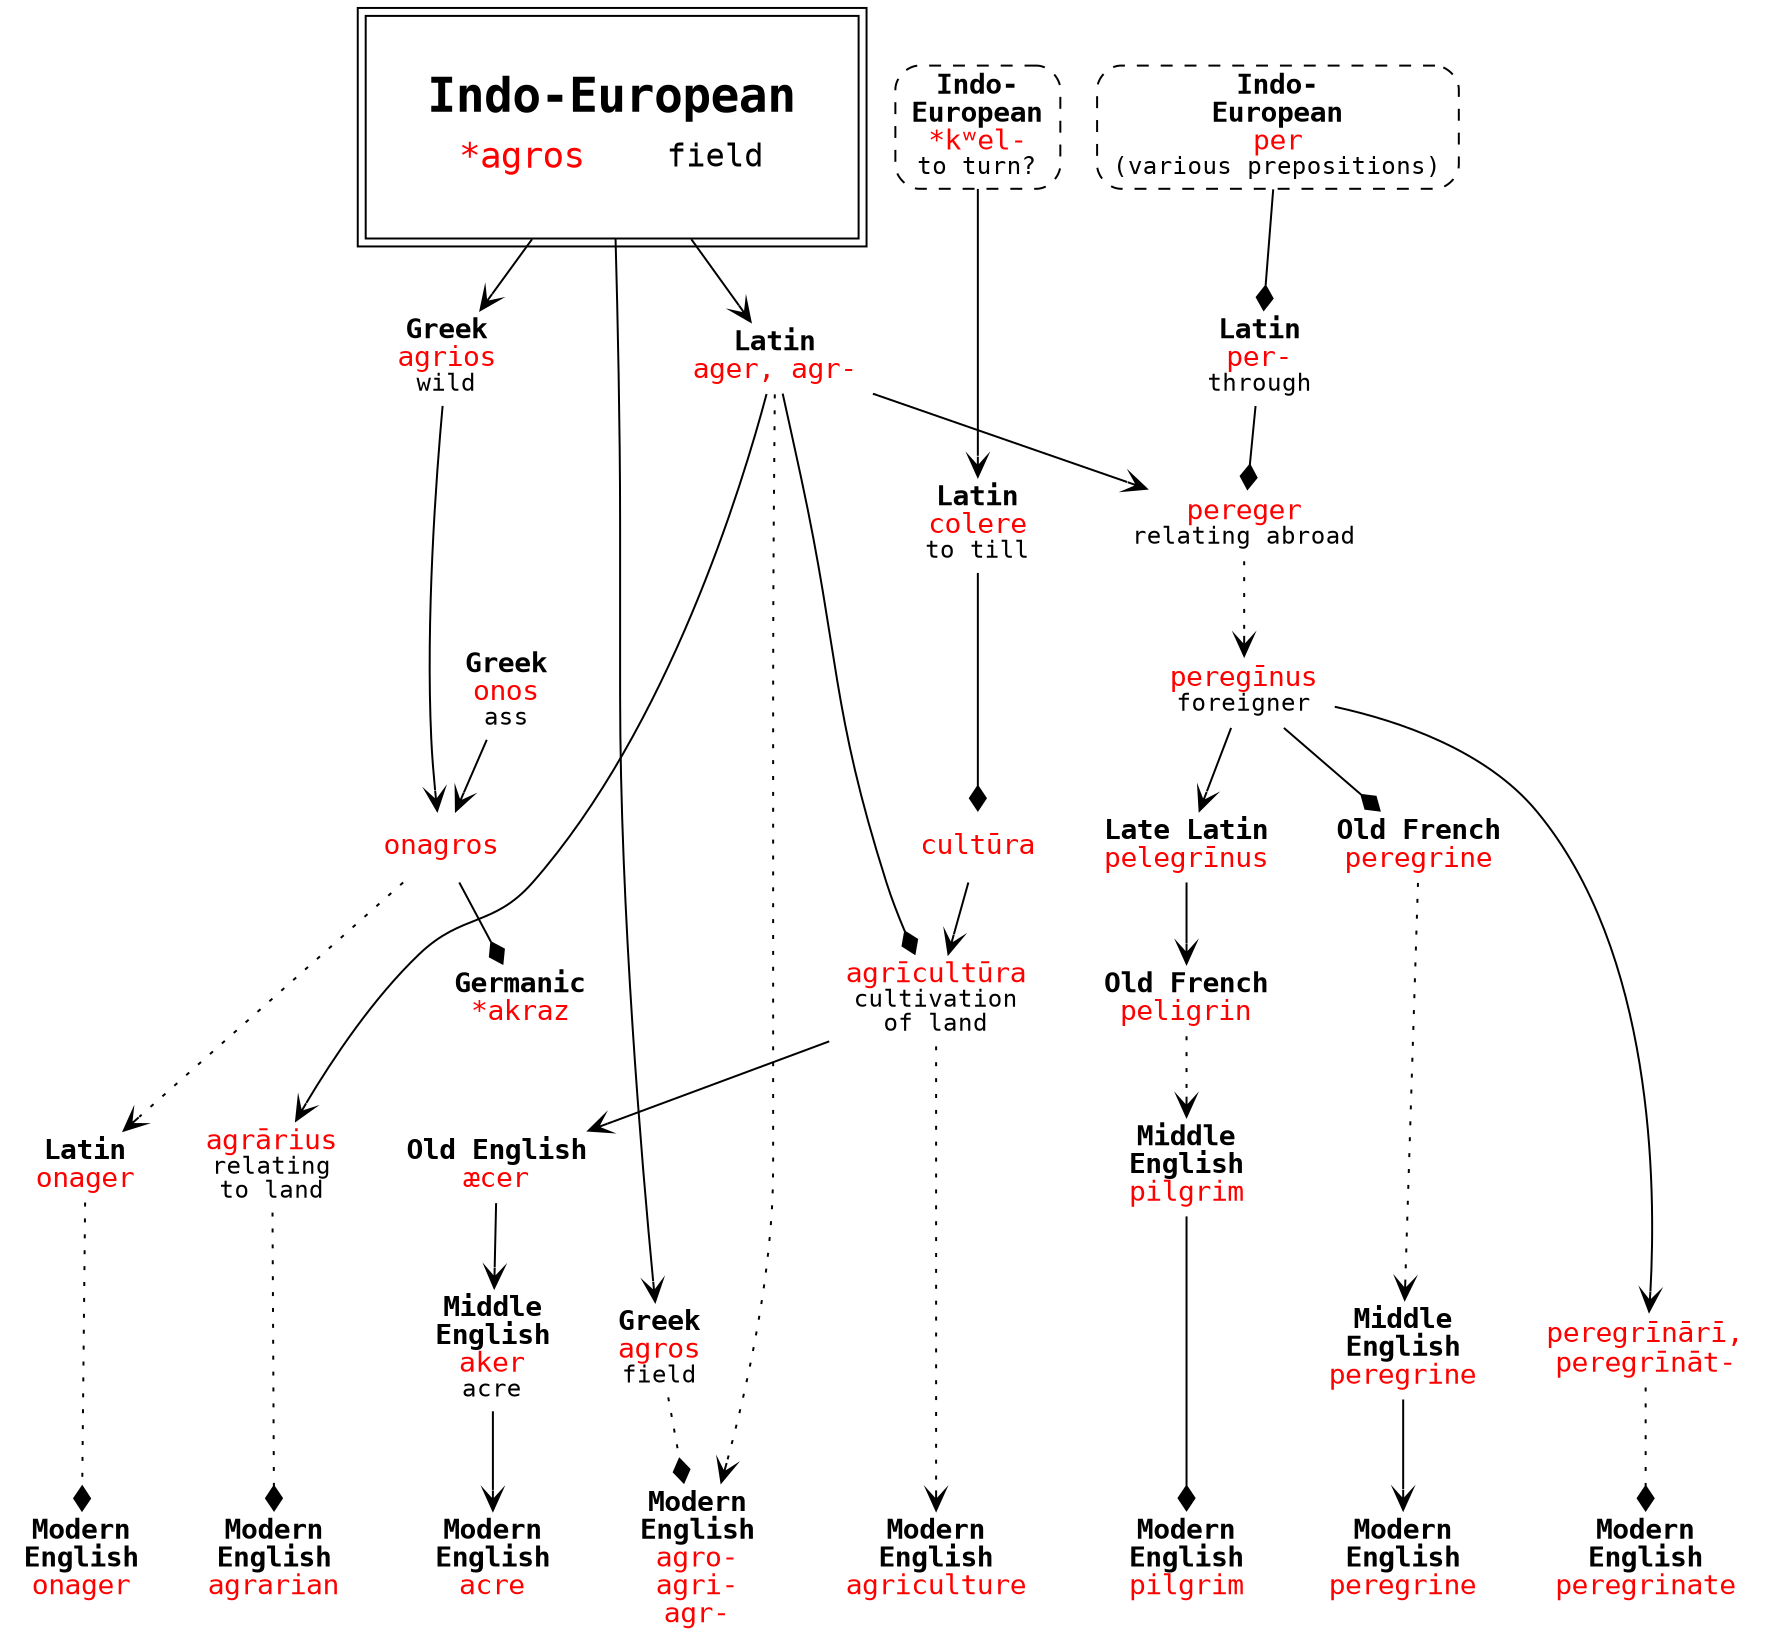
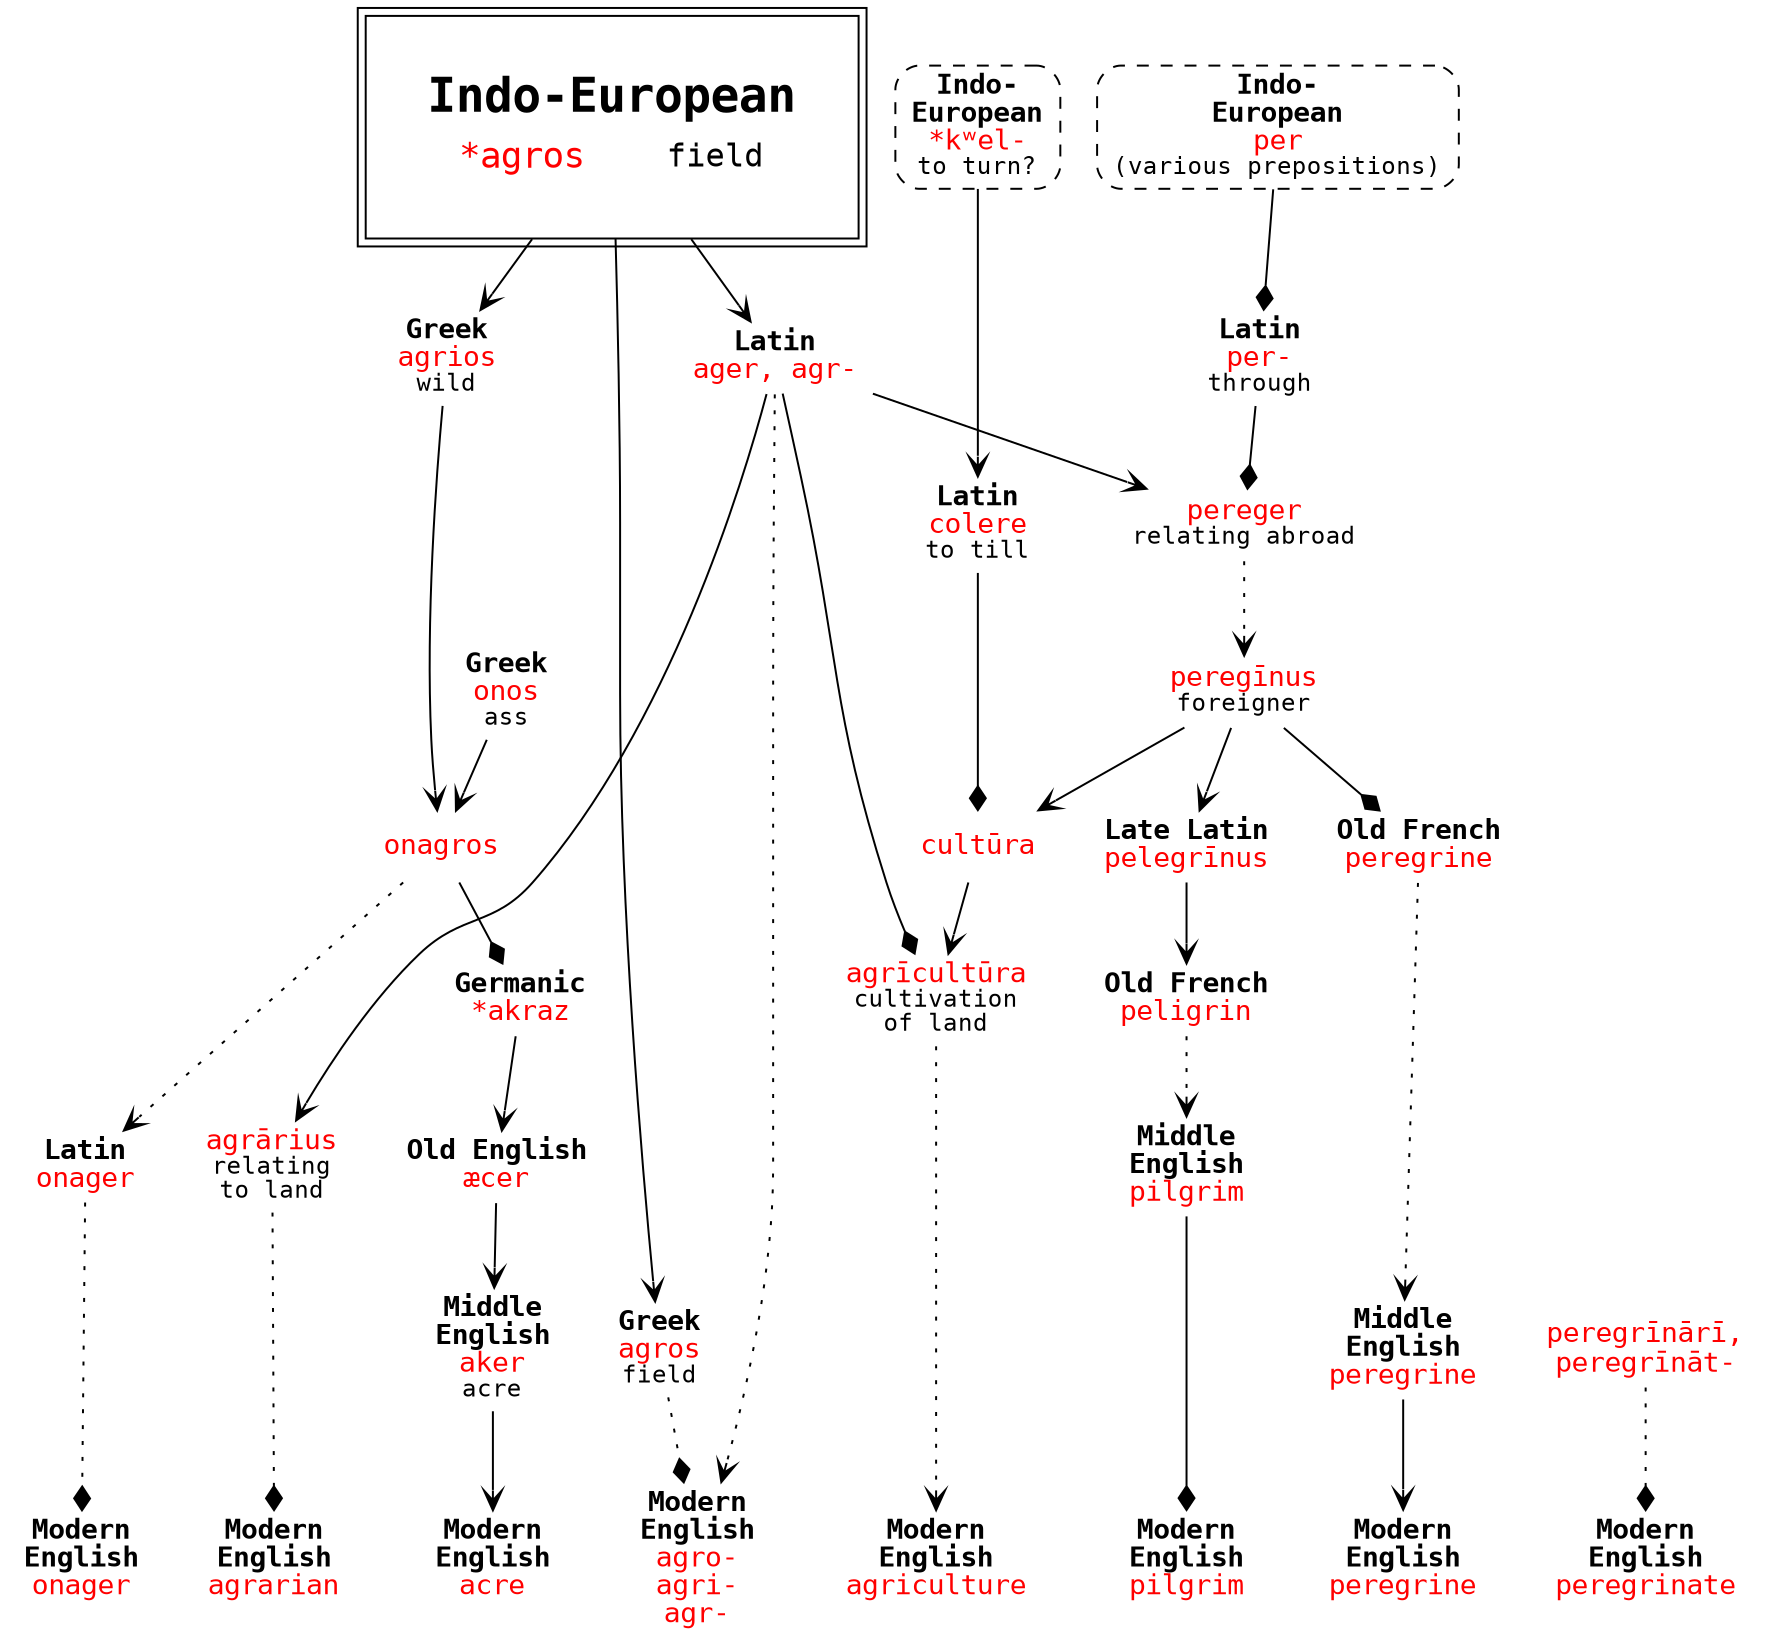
(1604, 929) -> (1120, 764)
(718, 1083) -> (510, 1073)
